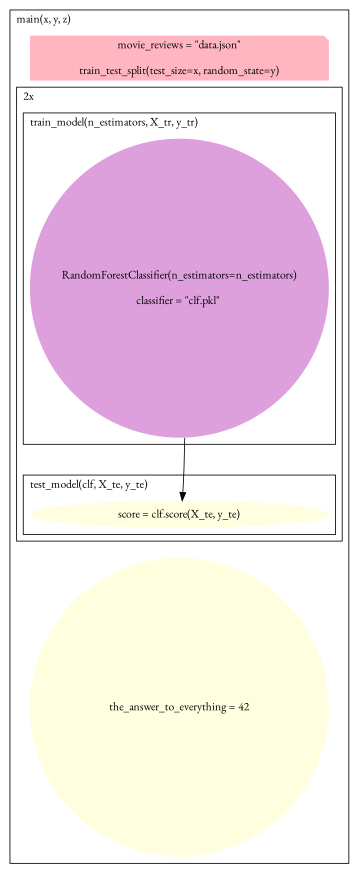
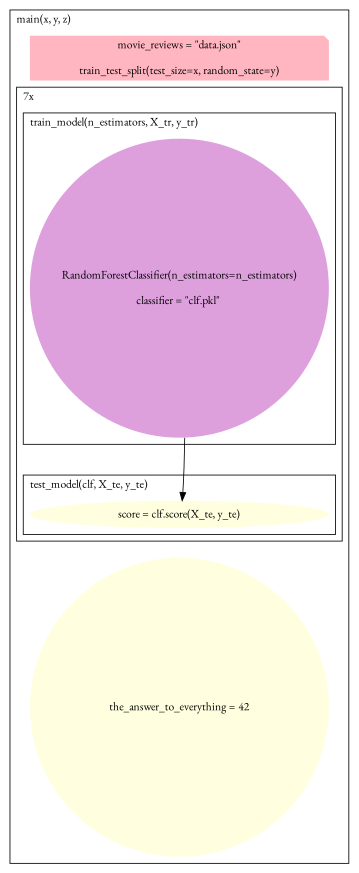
(29, 97) -> (29, 97)
